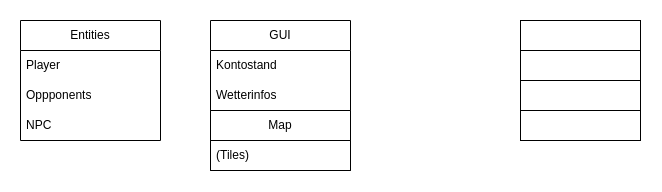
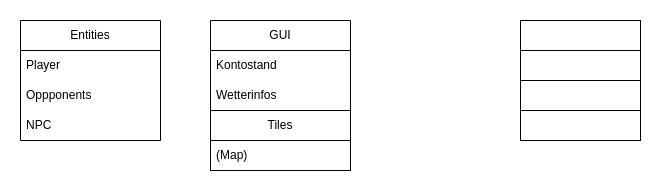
(281, 126) -> (281, 126)
(237, 156) -> (233, 156)
